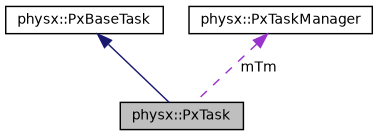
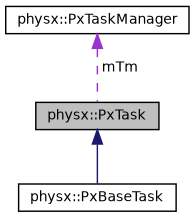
(139, 73) -> (97, 164)
